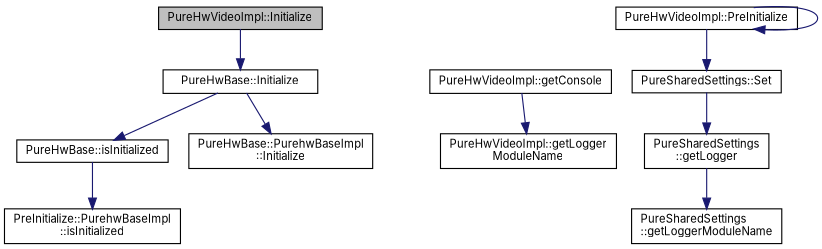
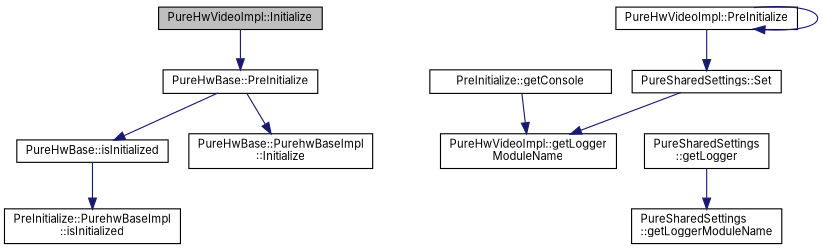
(240, 82) -> (240, 82)
(521, 82) -> (521, 82)
(707, 108) -> (631, 111)
